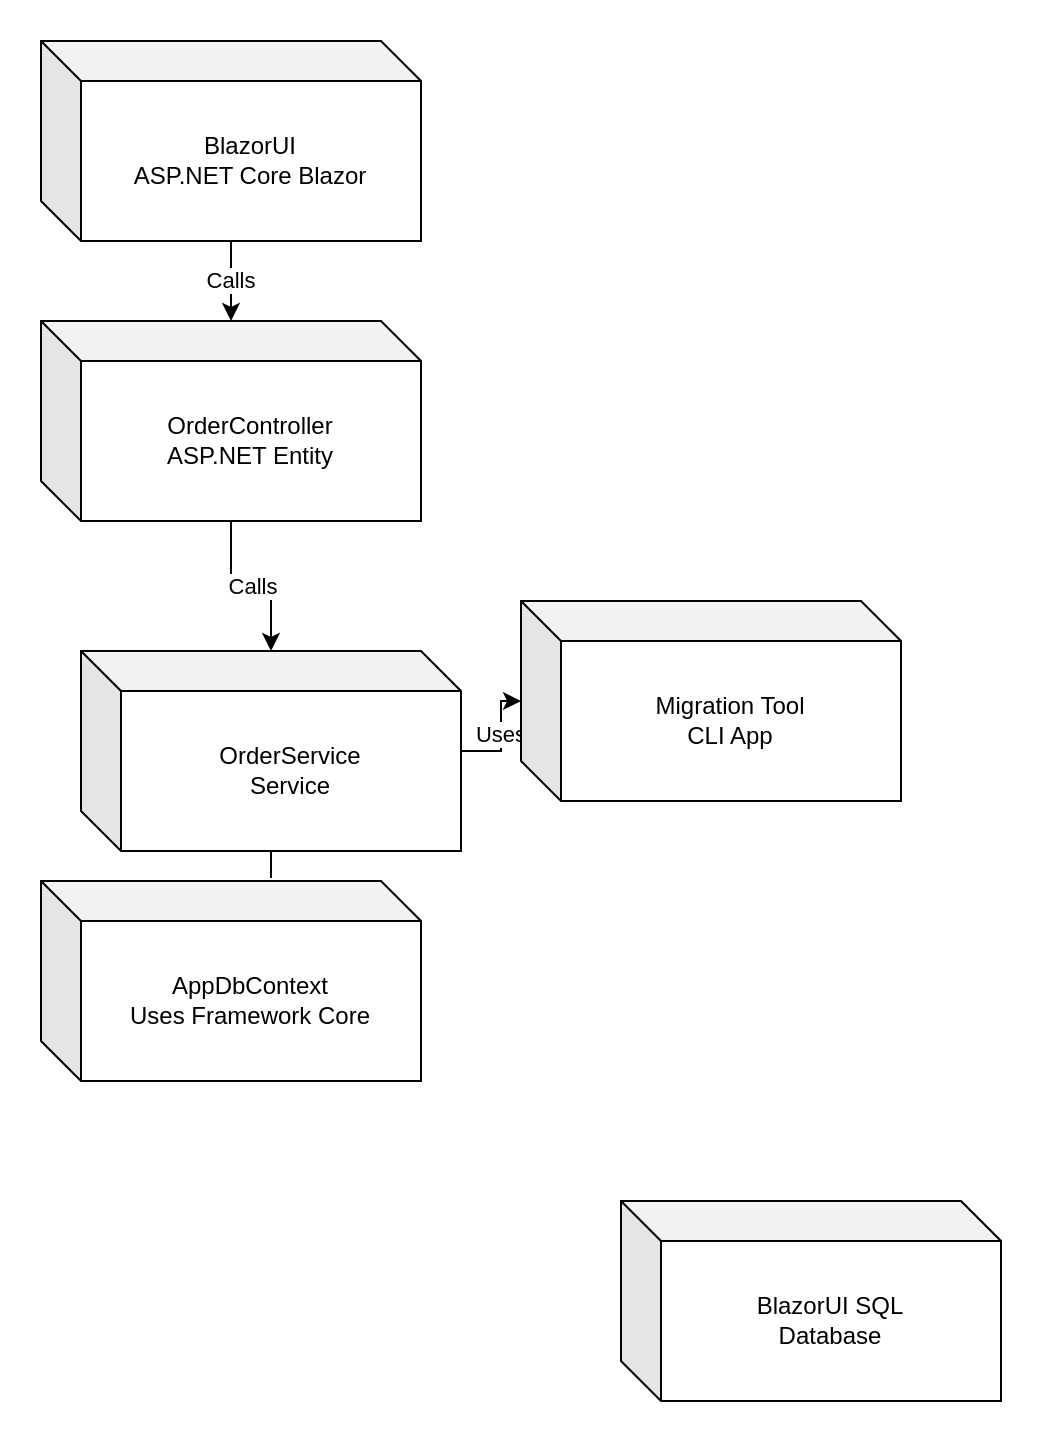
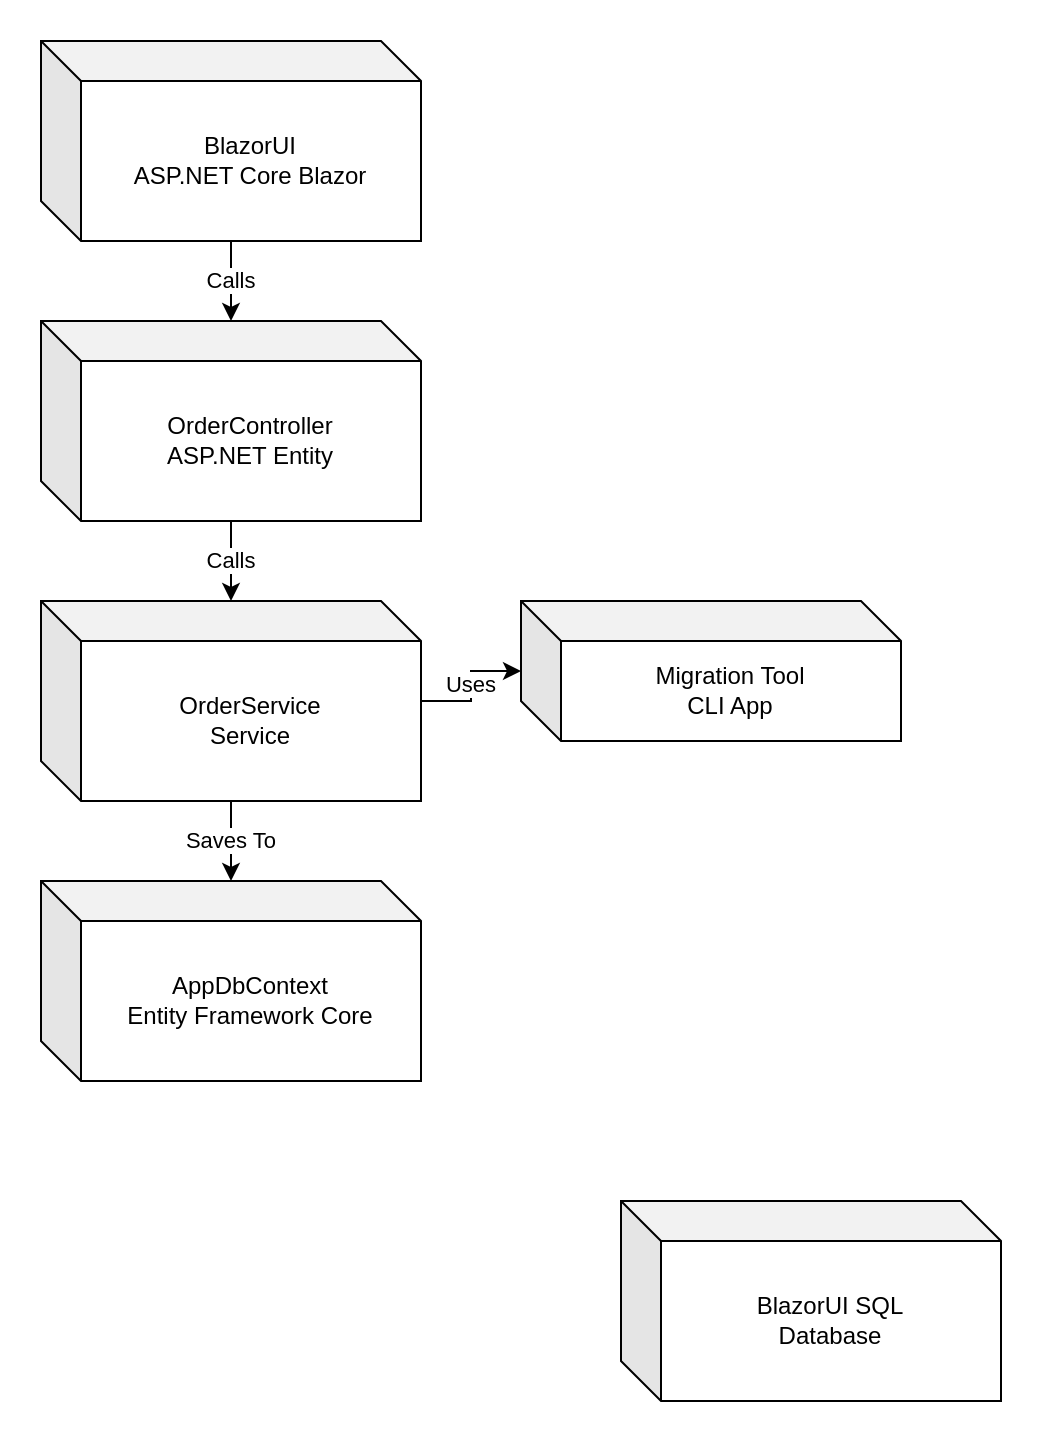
(711, 701) -> (711, 671)
(271, 751) -> (231, 701)
(251, 1001) -> (251, 1001)
